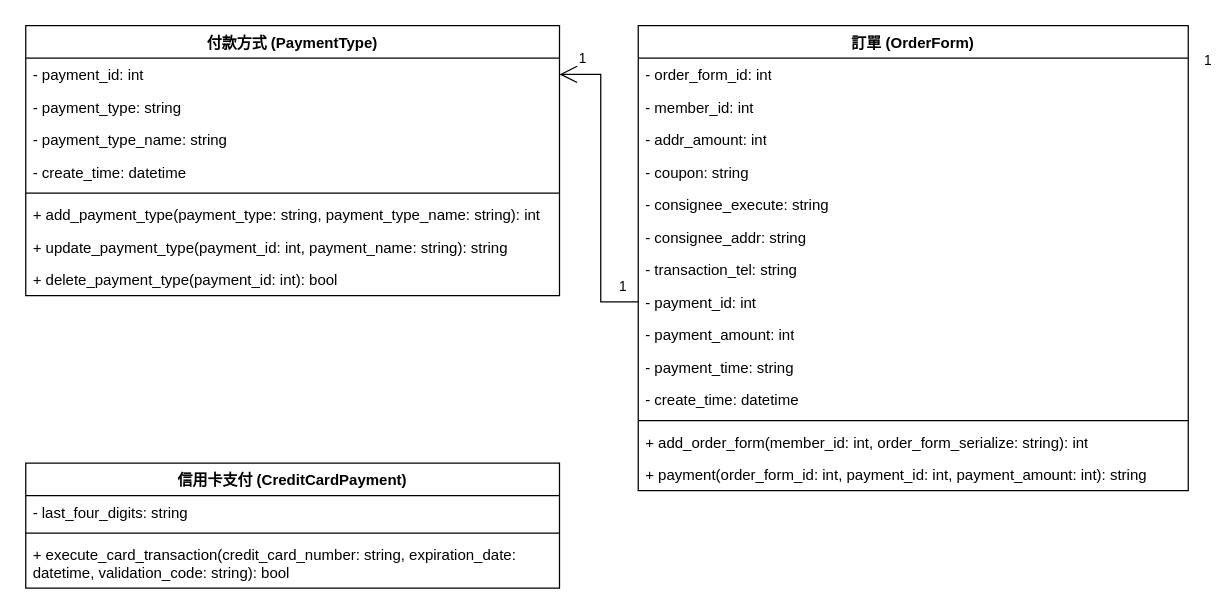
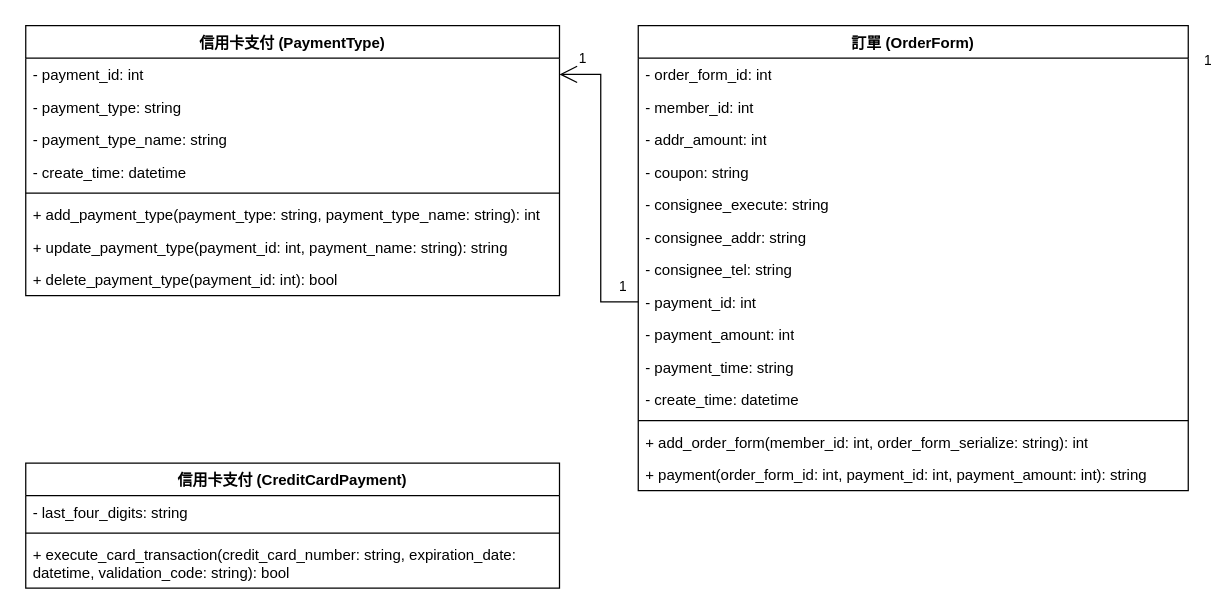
(293, 43) -> (293, 43)
(739, 271) -> (731, 271)
